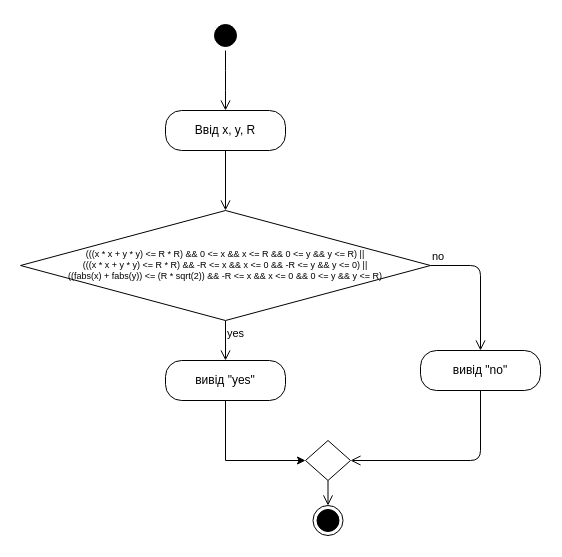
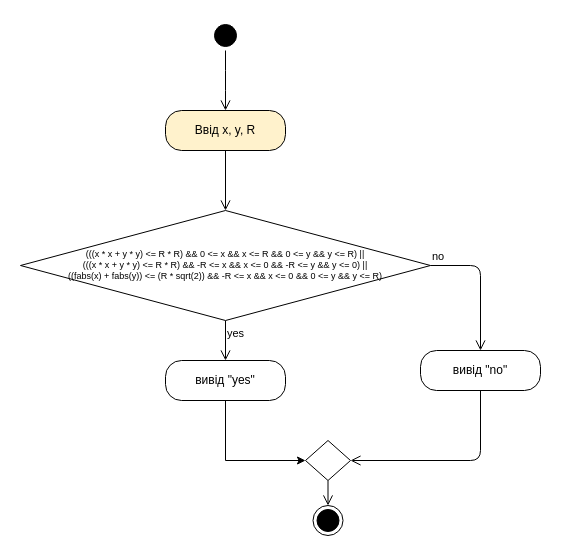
(226, 131) -> (226, 131)
